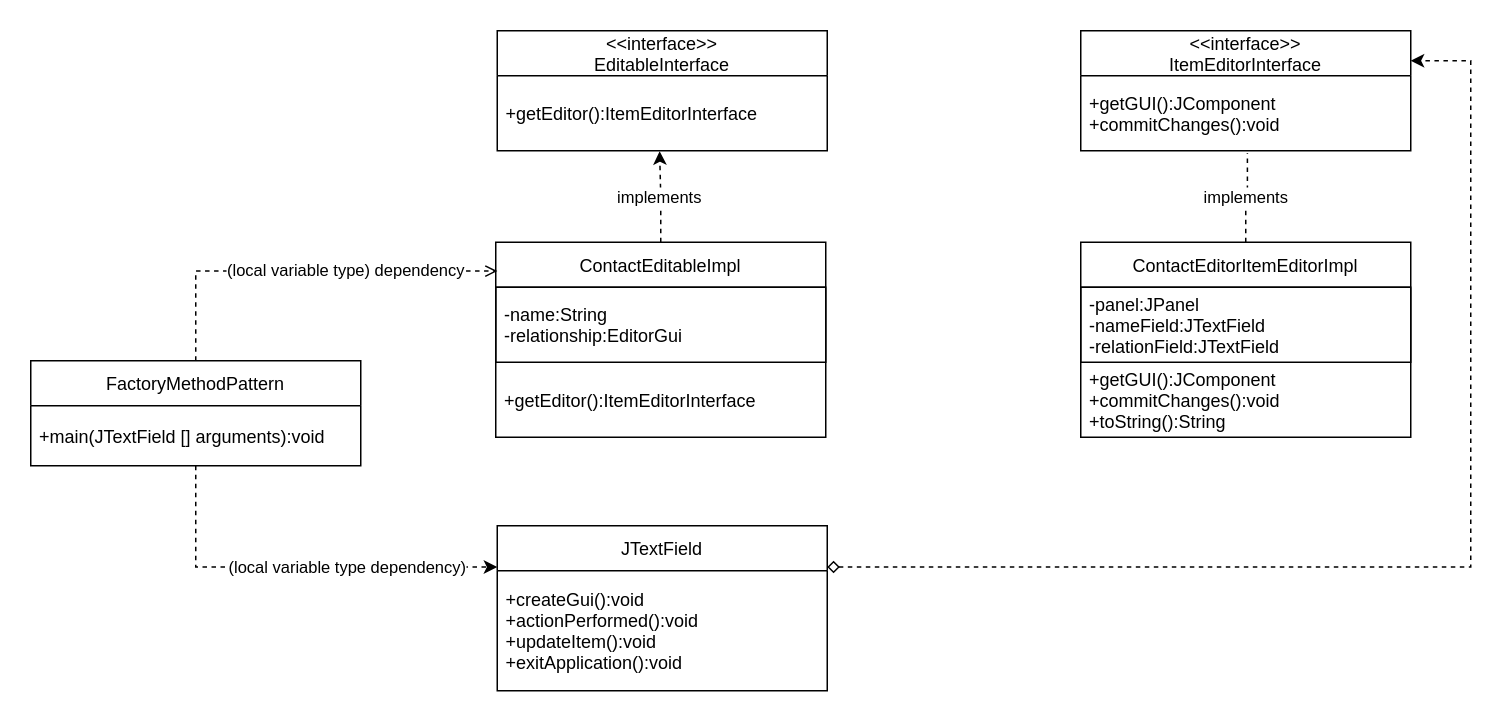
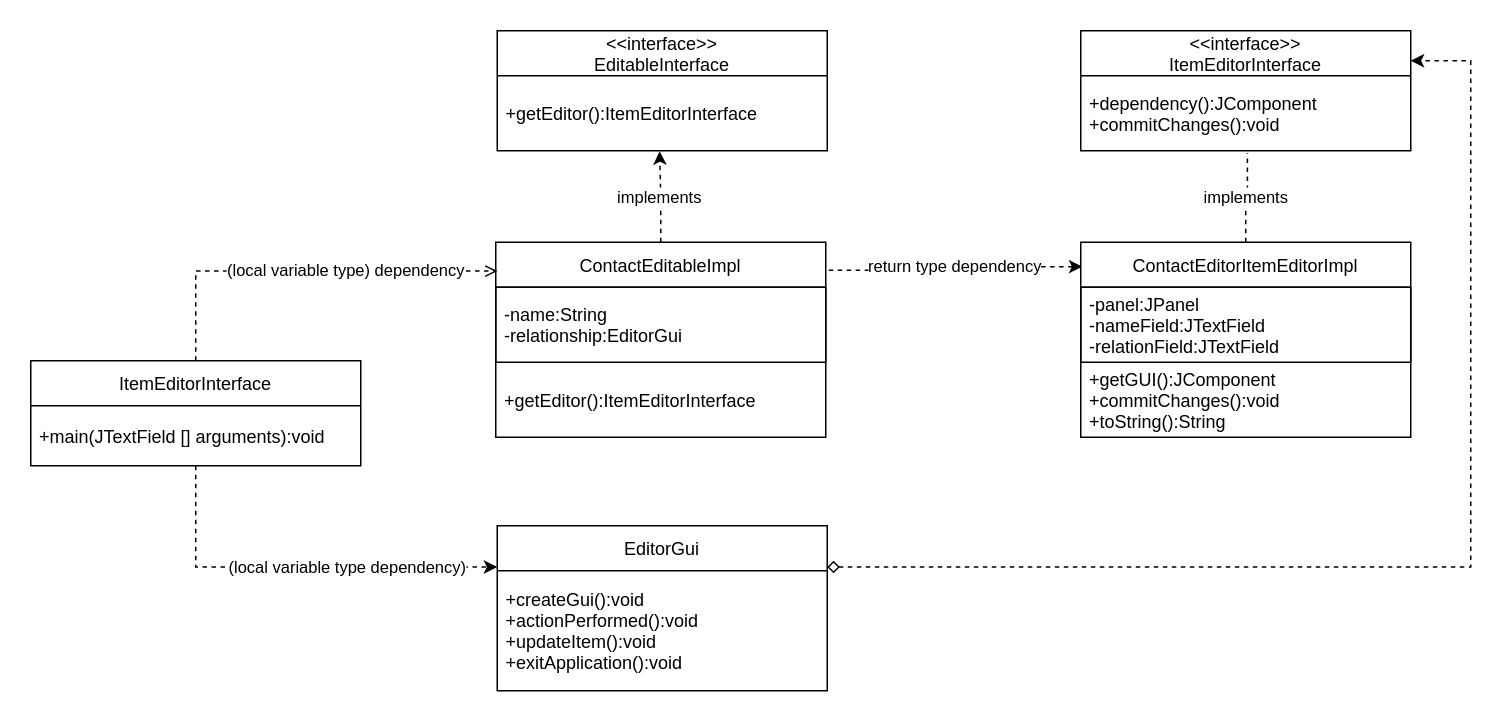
(1187, 104) -> (1208, 104)
none -> (952, 270)
(195, 384) -> (195, 384)
(662, 549) -> (662, 549)
